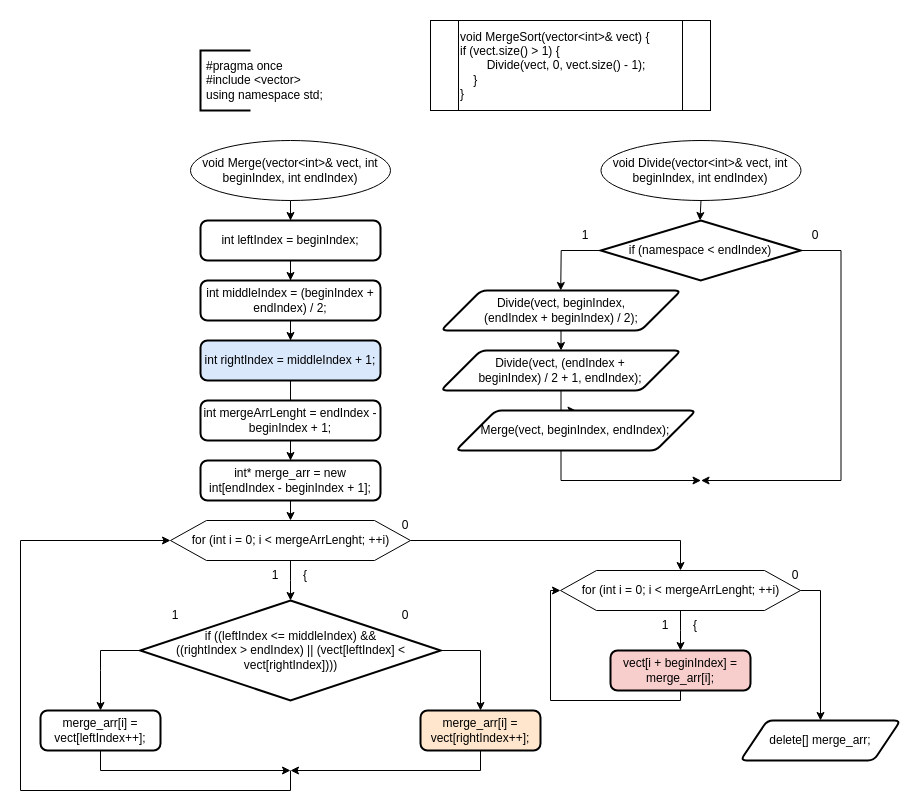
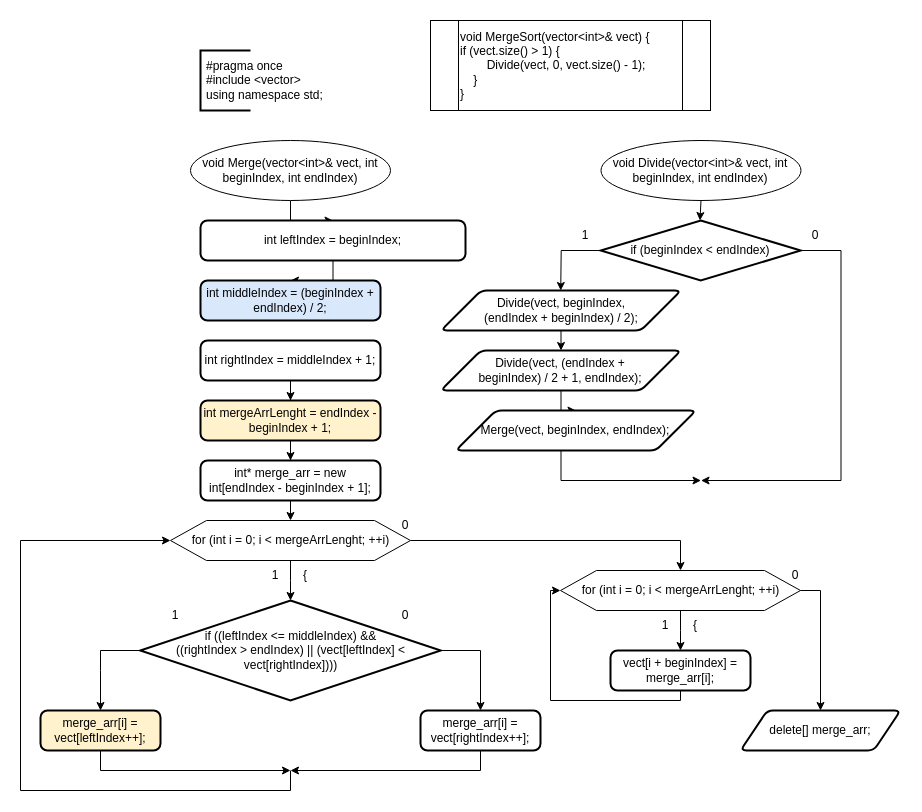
(291, 241) -> (333, 241)
(701, 251) -> (701, 251)
(291, 301) -> (291, 301)
(291, 335) -> none
(291, 361) -> (291, 361)
(291, 395) -> (291, 392)
(291, 421) -> (291, 421)
(681, 671) -> (681, 671)
(101, 731) -> (101, 731)
(481, 731) -> (481, 731)
(821, 741) -> (821, 731)
